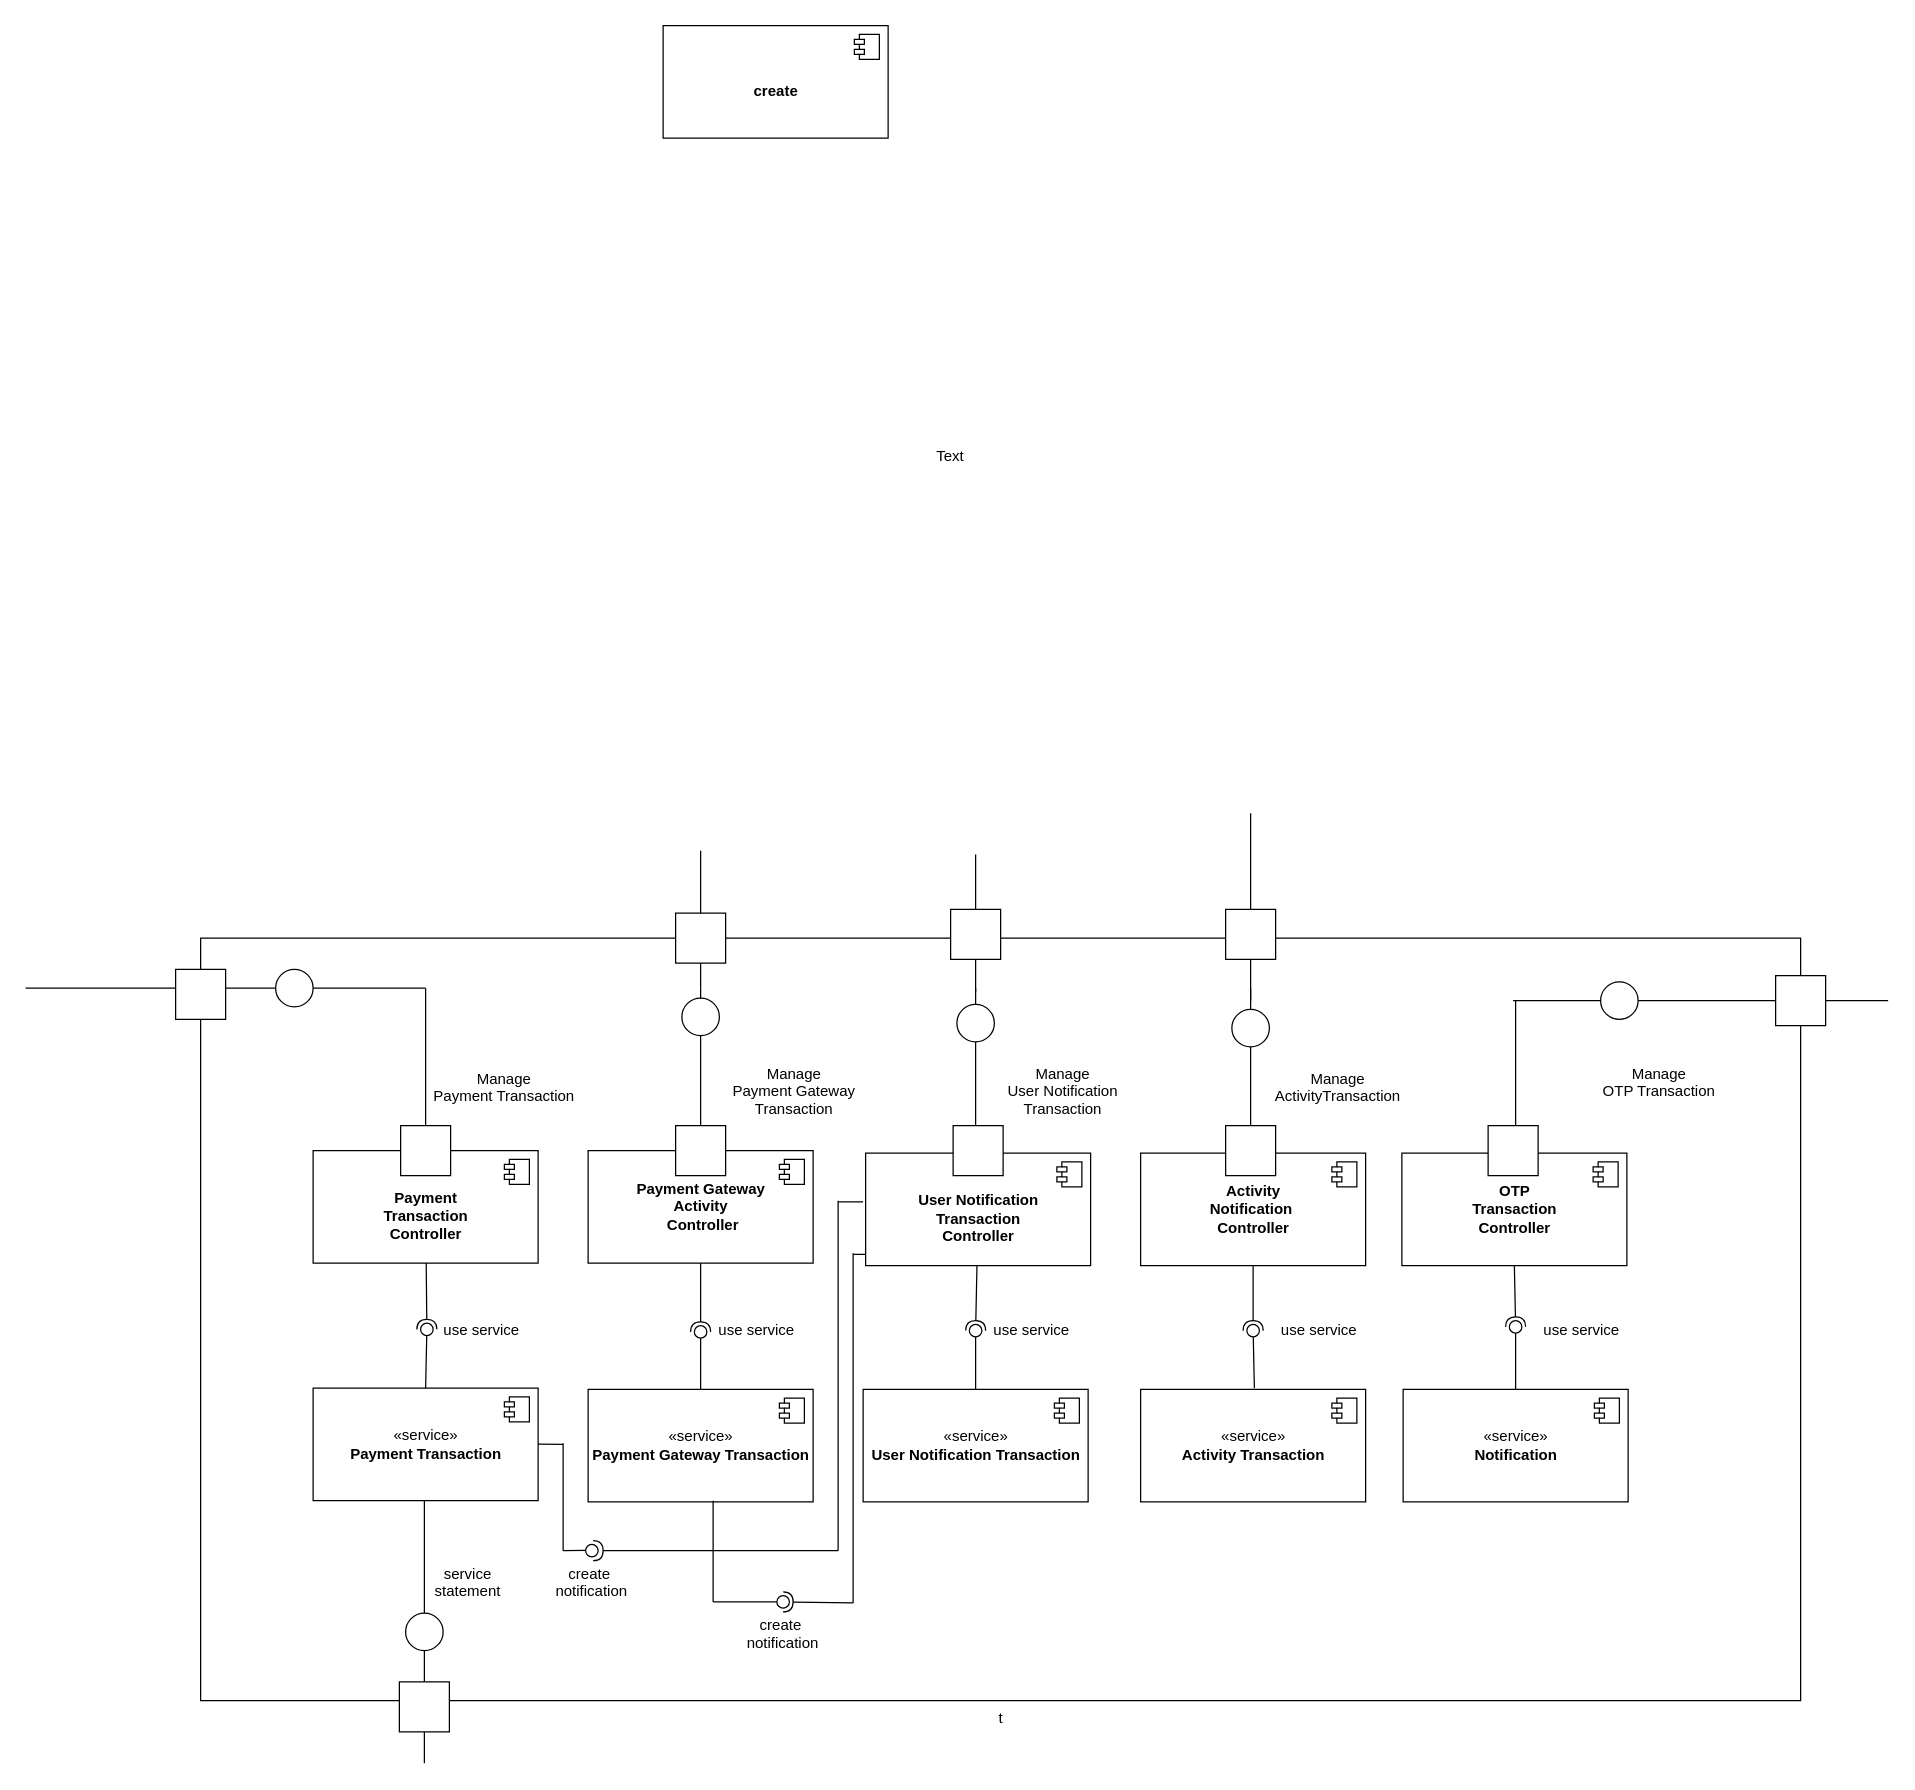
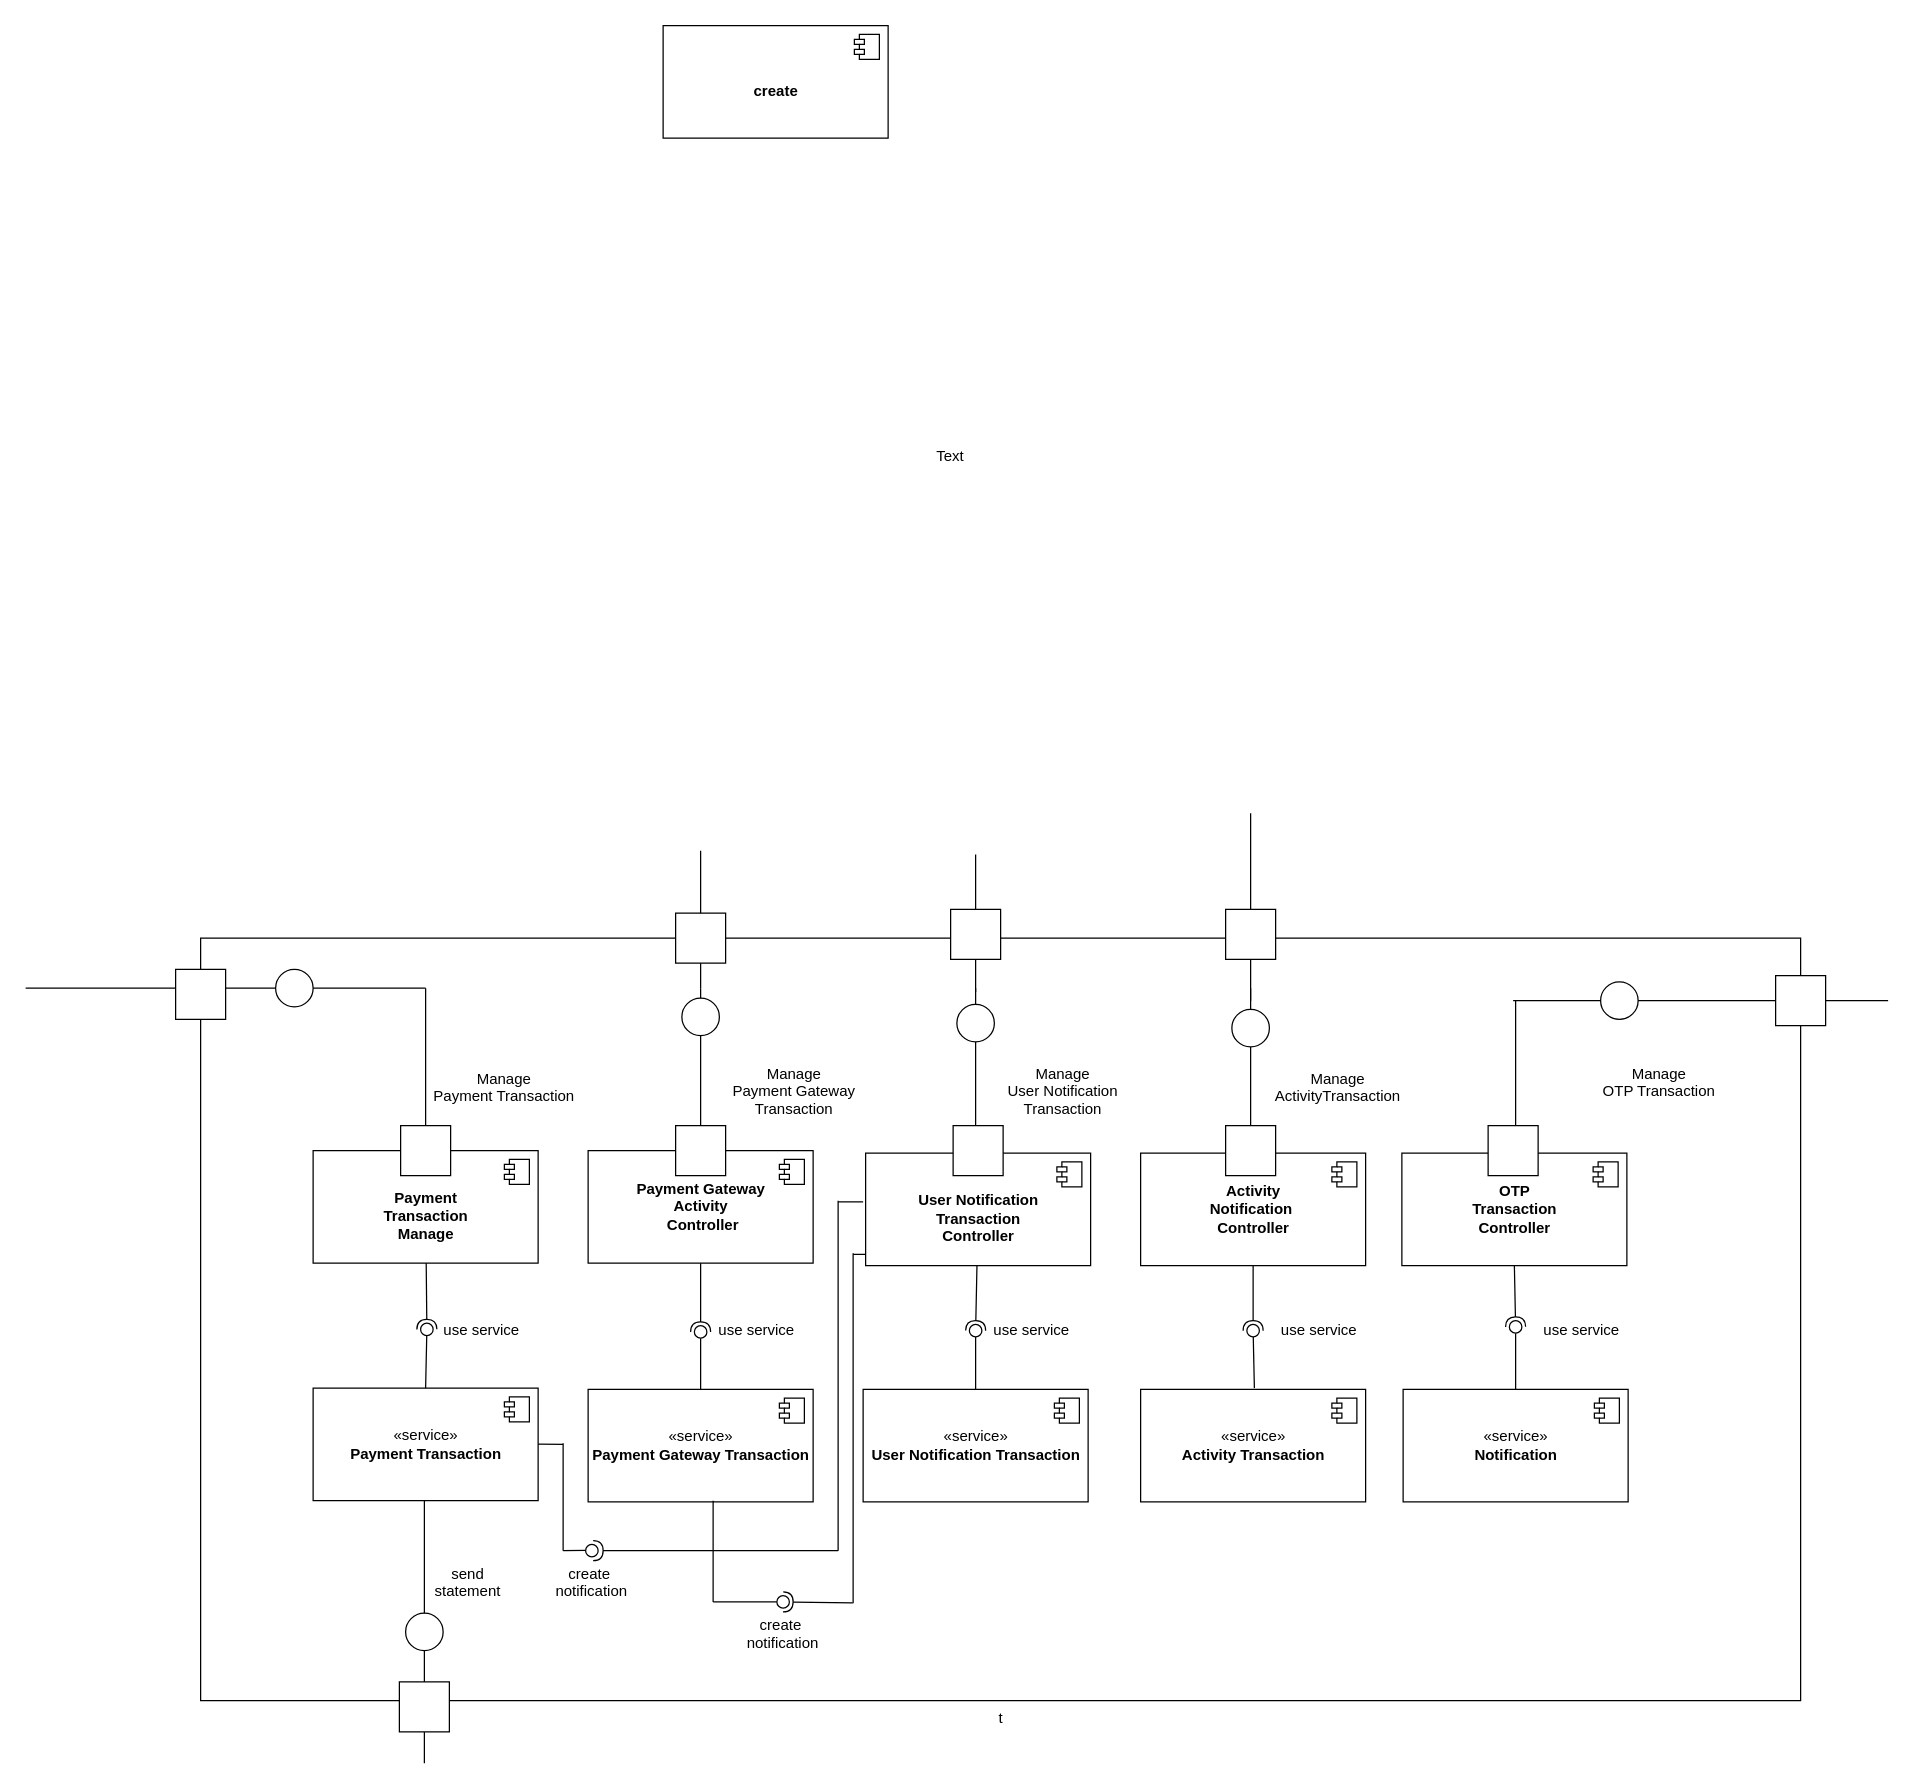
(426, 1207) -> (426, 1207)
(468, 1574) -> (468, 1574)
